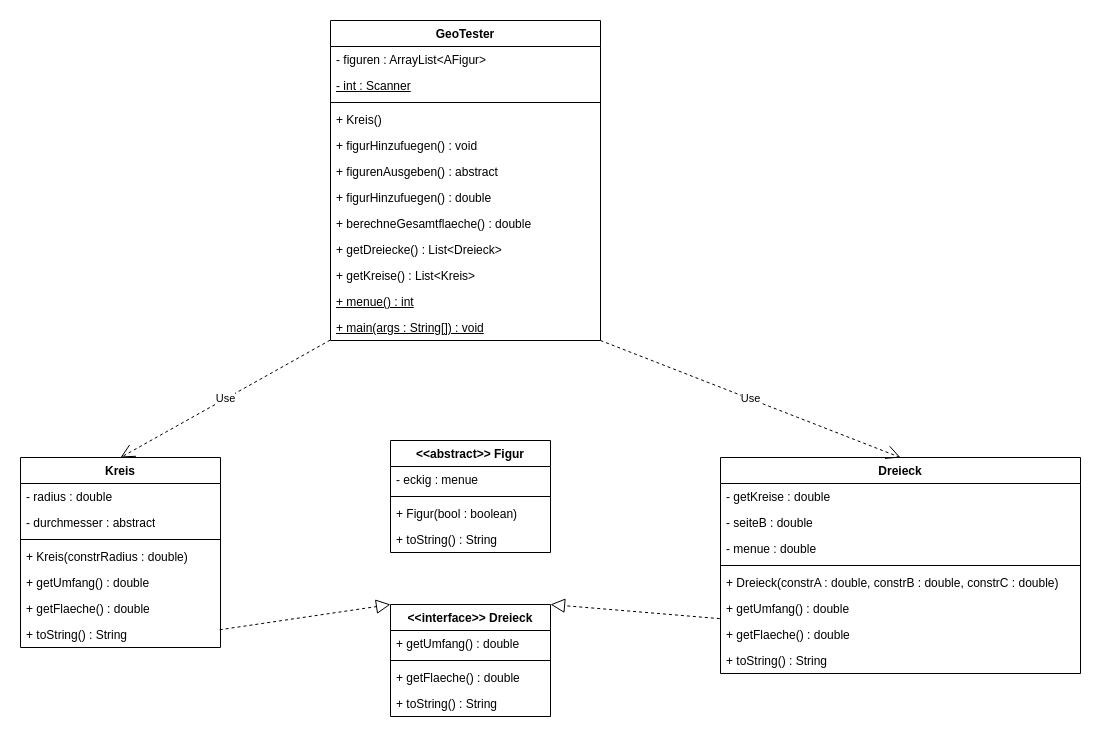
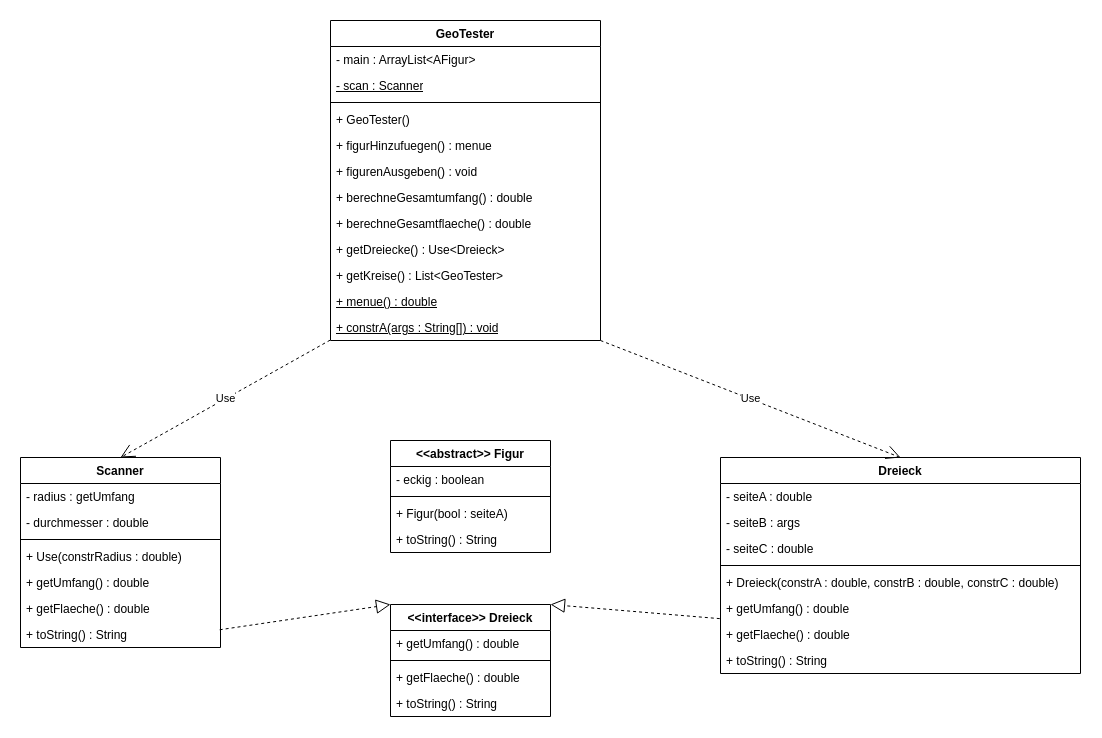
(423, 61) -> (413, 61)
(379, 87) -> (384, 87)
(364, 121) -> (379, 121)
(416, 147) -> (421, 147)
(430, 173) -> (415, 173)
(423, 199) -> (440, 199)
(430, 251) -> (428, 251)
(416, 277) -> (431, 277)
(379, 303) -> (389, 303)
(422, 329) -> (433, 329)
(121, 472) -> (121, 472)
(439, 481) -> (444, 481)
(74, 498) -> (86, 498)
(784, 498) -> (774, 498)
(463, 515) -> (460, 515)
(101, 524) -> (93, 524)
(774, 524) -> (769, 524)
(772, 550) -> (774, 550)
(116, 558) -> (111, 558)
